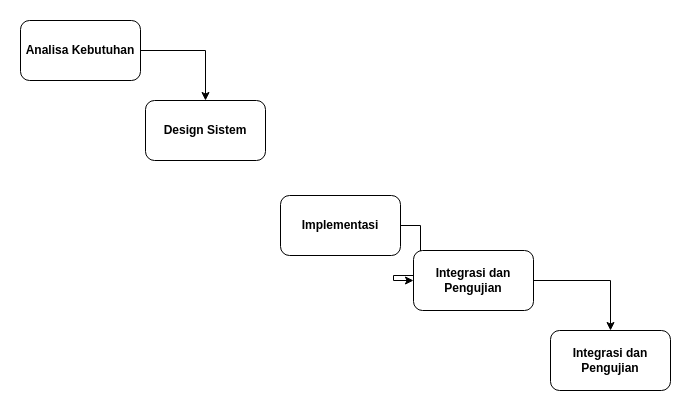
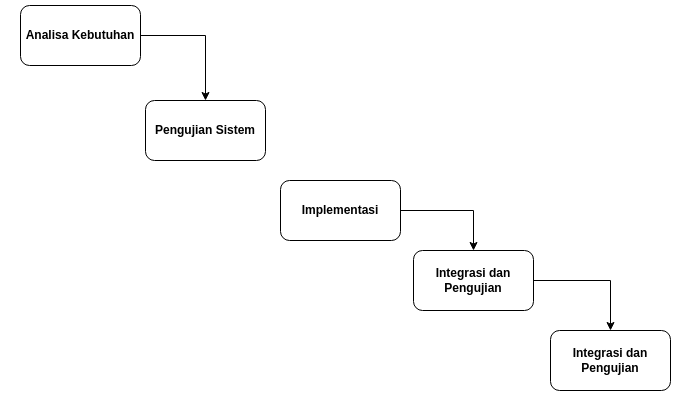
(81, 51) -> (81, 36)
(206, 131) -> (206, 131)
(341, 226) -> (341, 211)
